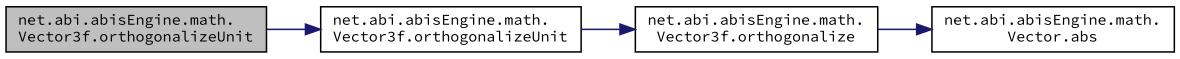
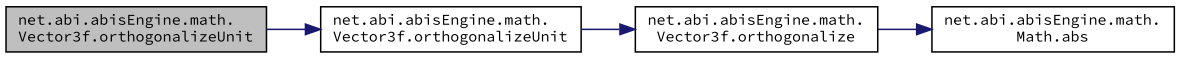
(1053, 29) -> (1053, 29)
